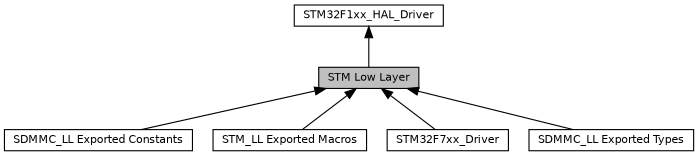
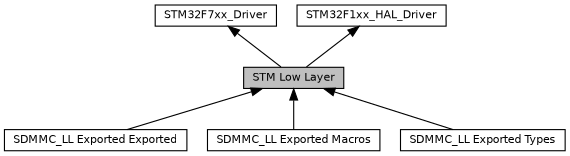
(413, 112) -> (259, 50)
(98, 140) -> (96, 140)
(290, 140) -> (294, 140)
